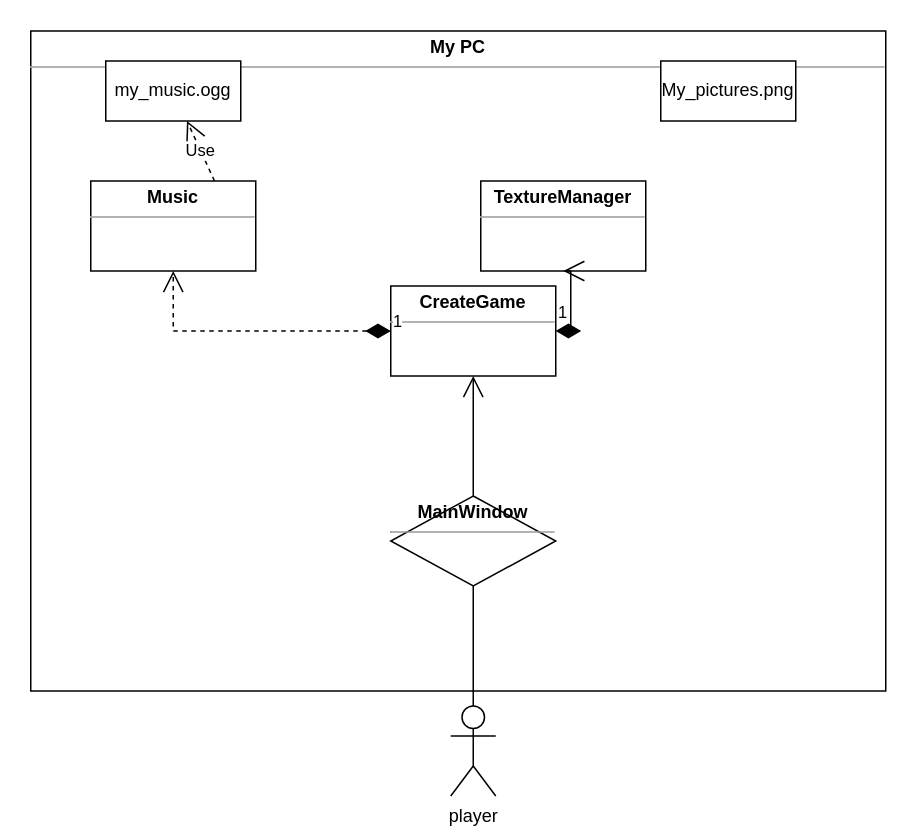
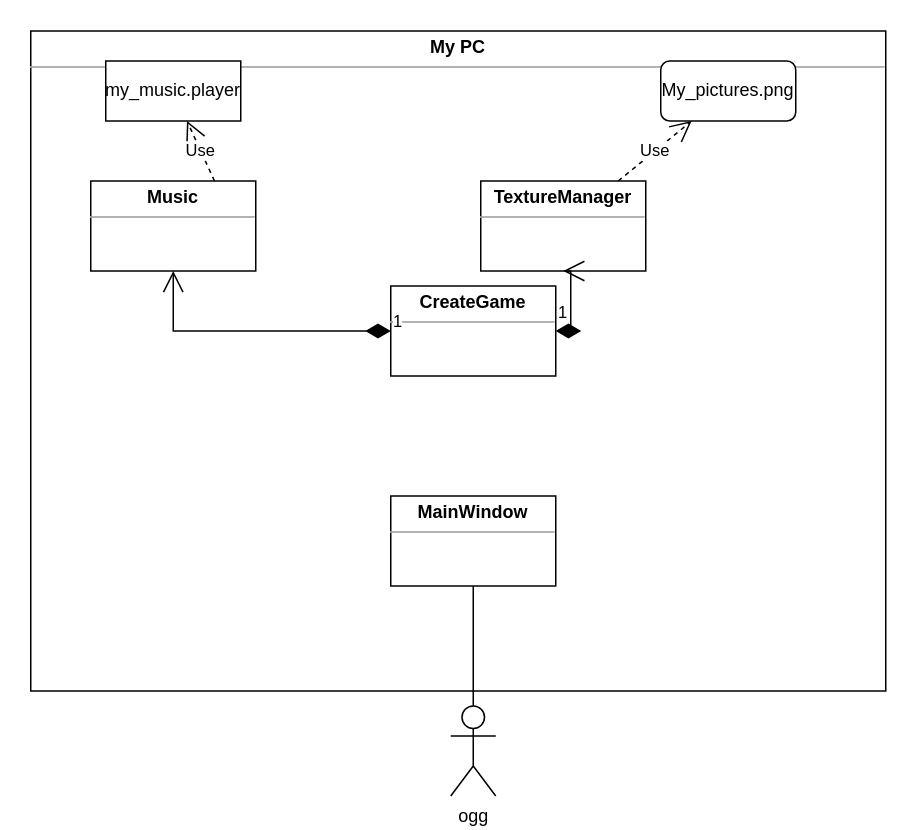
(173, 91) -> (173, 91)
(728, 91) -> (728, 91)
none -> (653, 152)
(240, 331) -> (240, 331)
(473, 437) -> none
(473, 541) -> (473, 541)
(474, 817) -> (474, 817)
